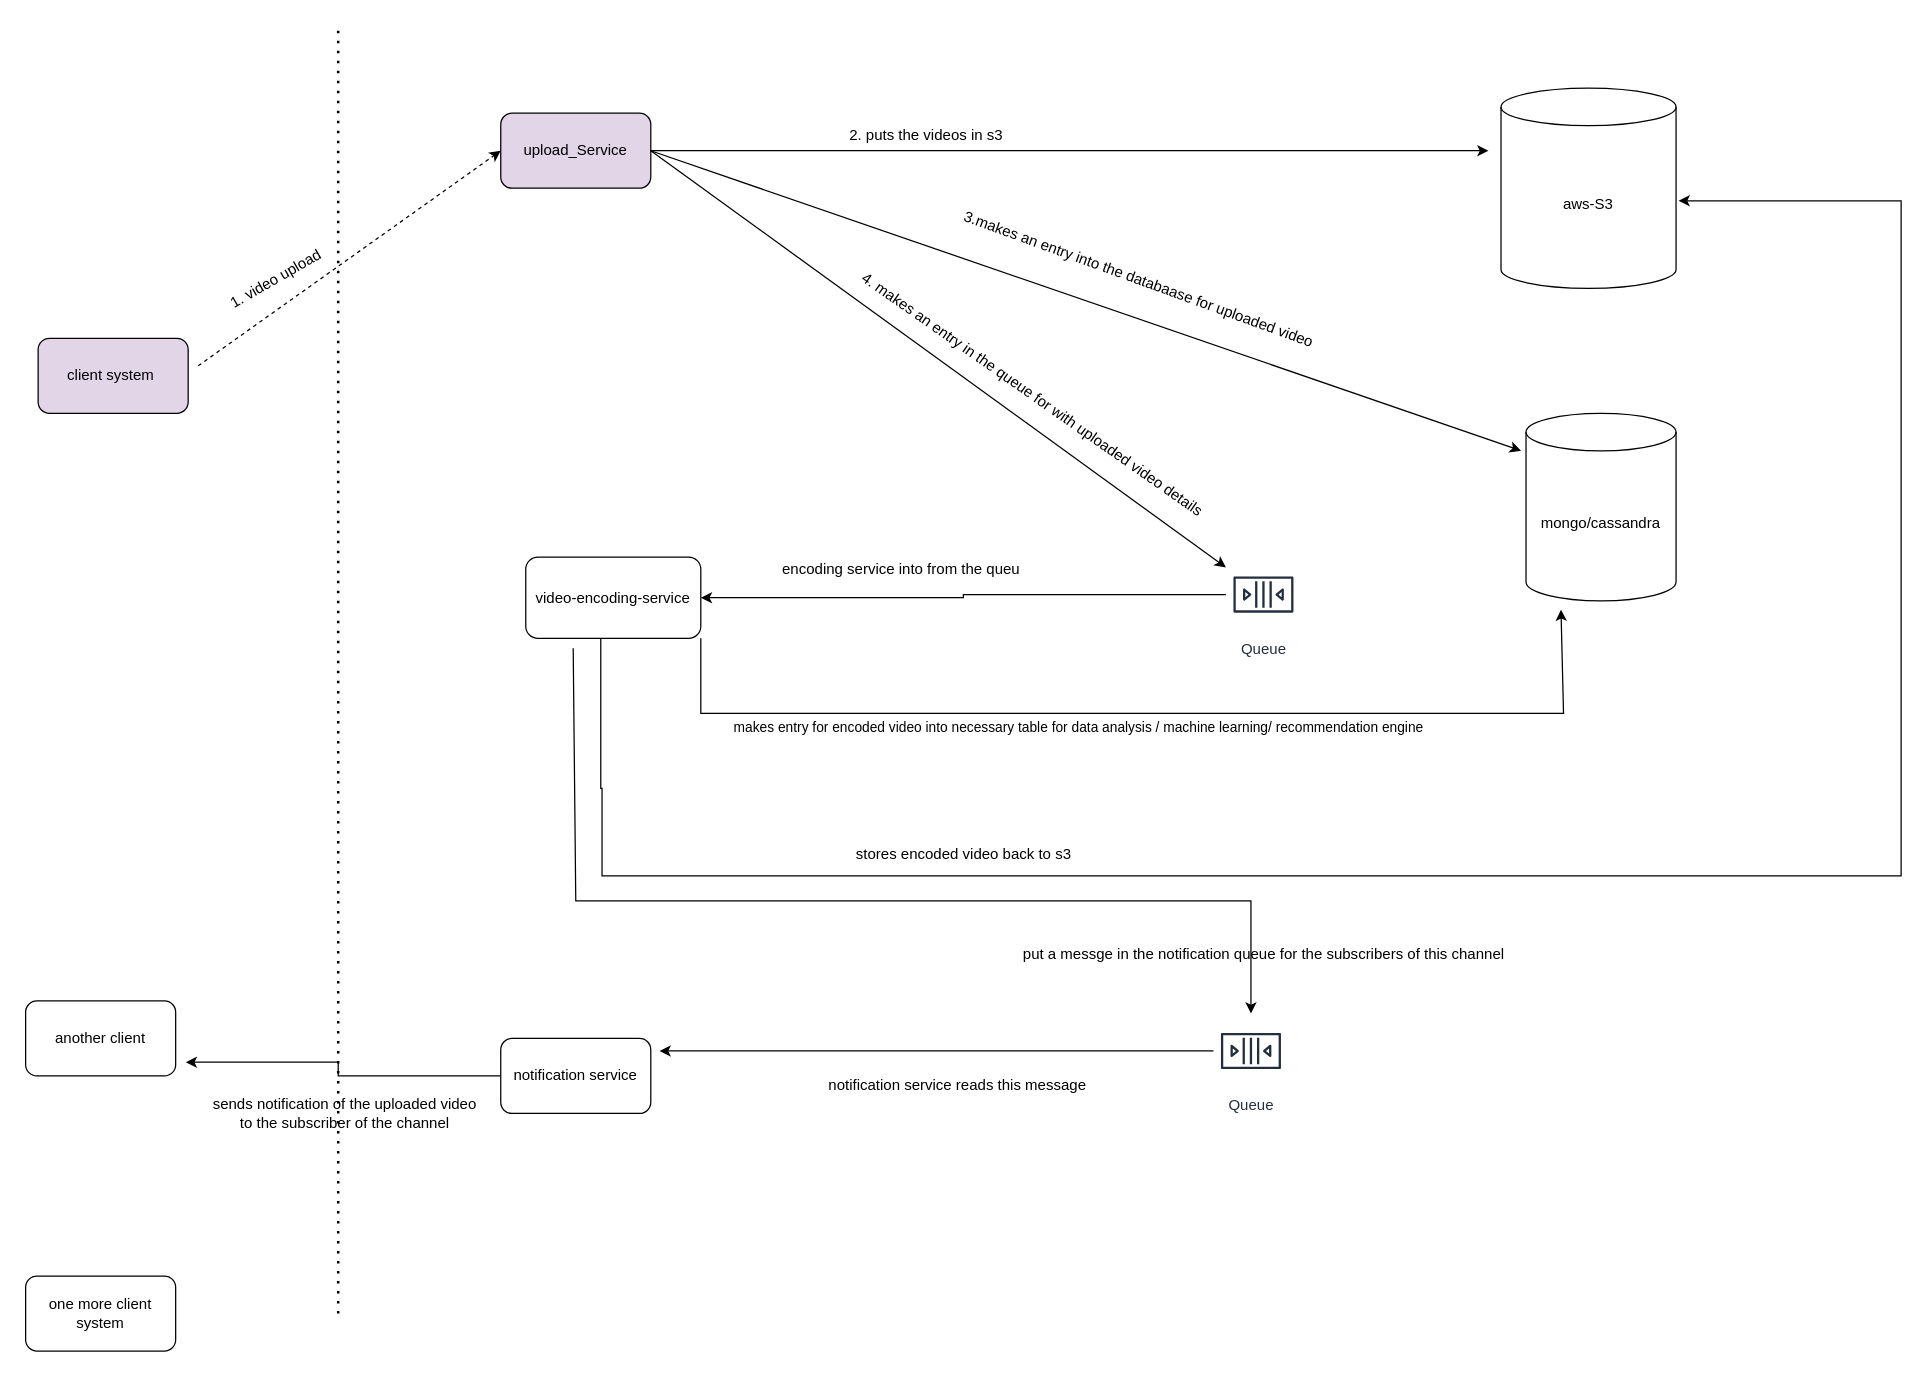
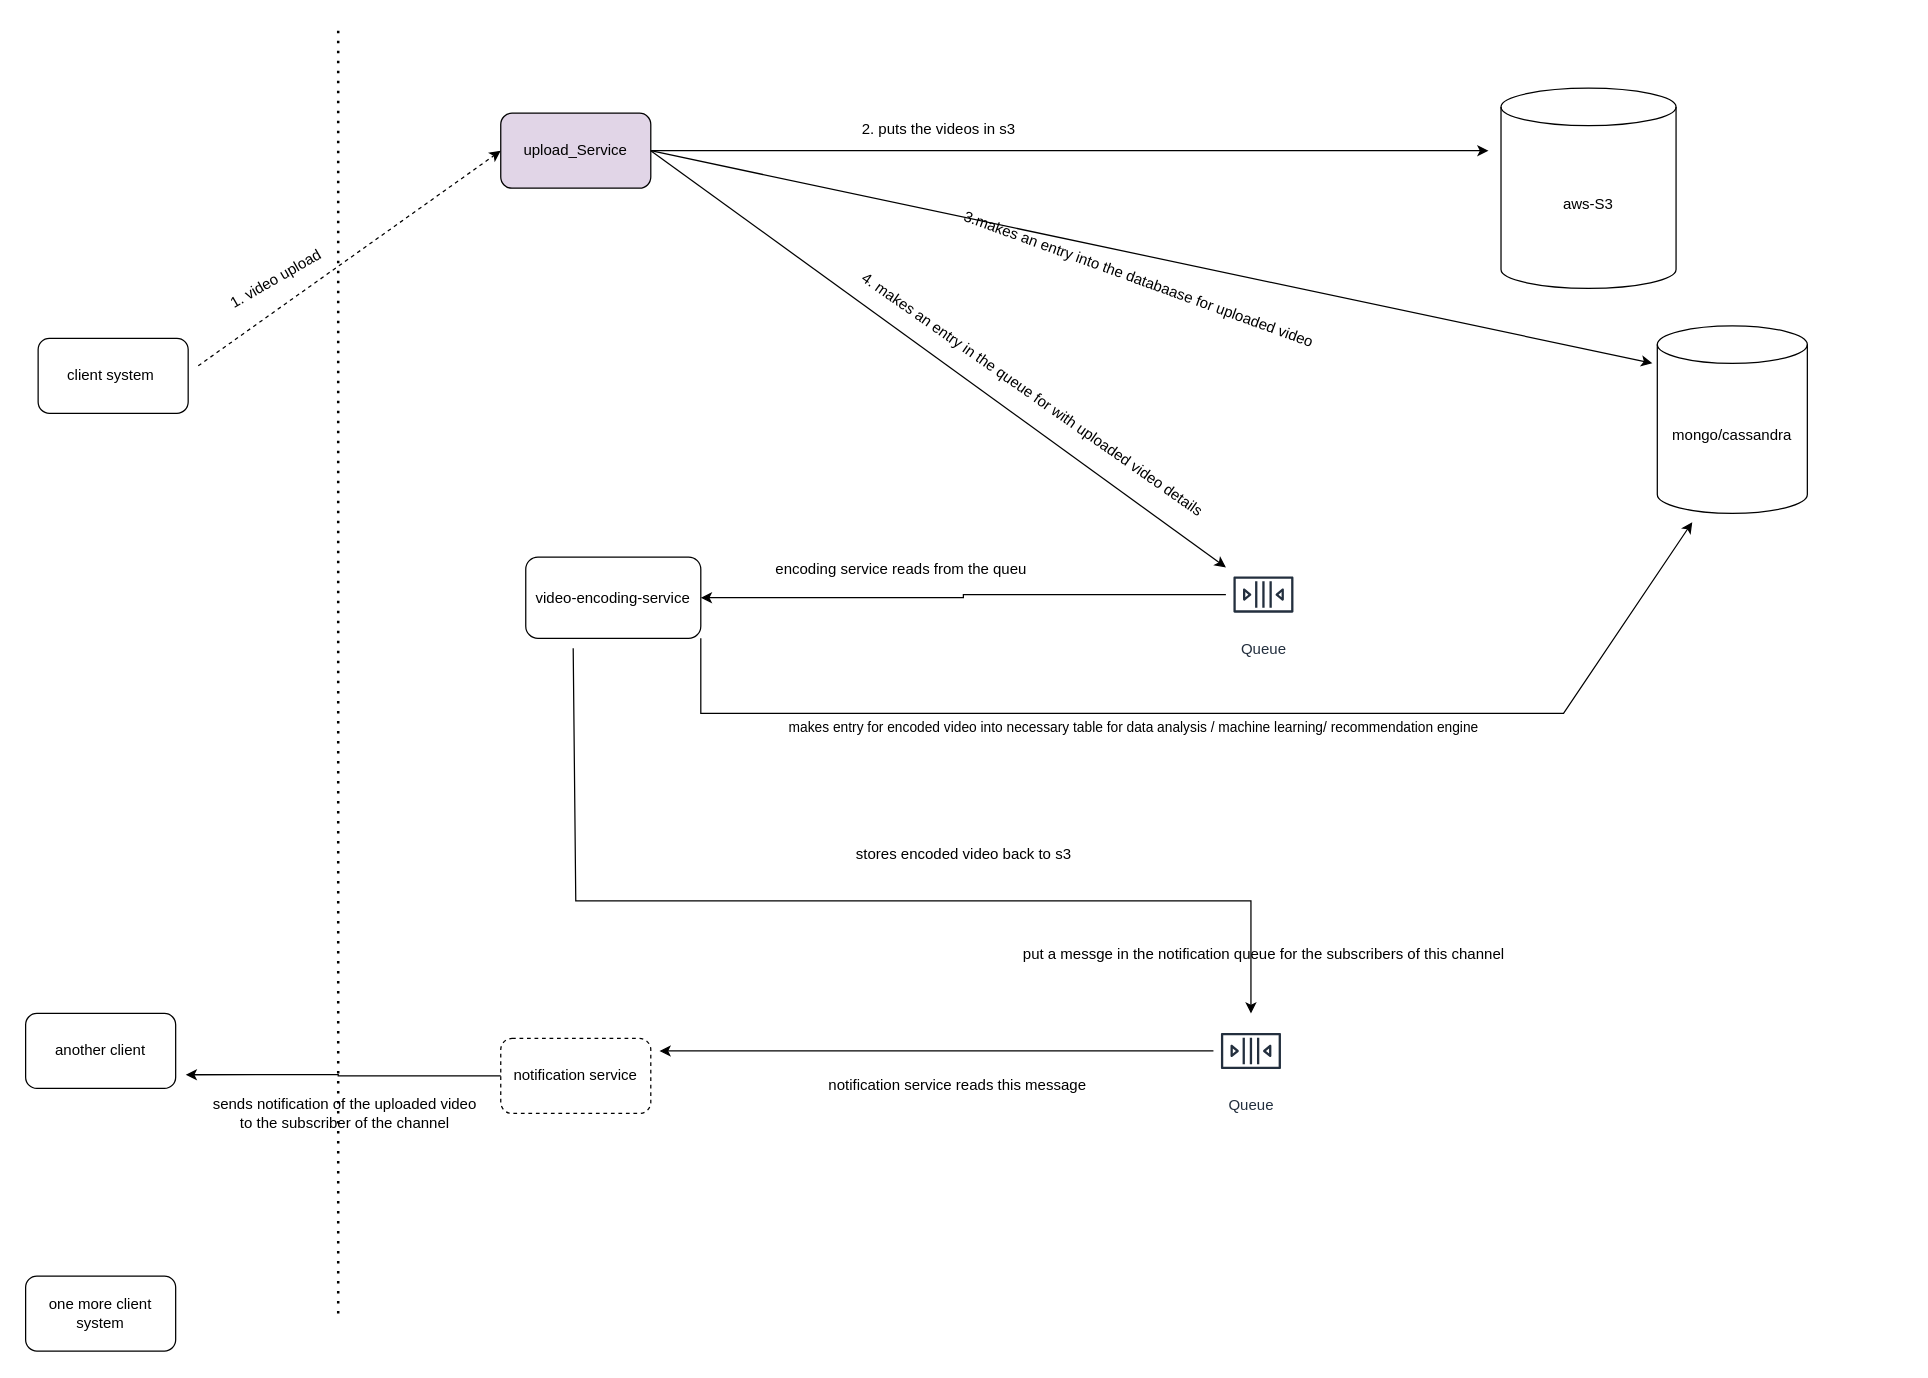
(926, 136) -> (938, 129)
(113, 376) -> (113, 376)
(1601, 507) -> (1732, 419)
(901, 569) -> (901, 569)
(1576, 876) -> none
(101, 1038) -> (101, 1051)
(576, 1076) -> (576, 1076)
